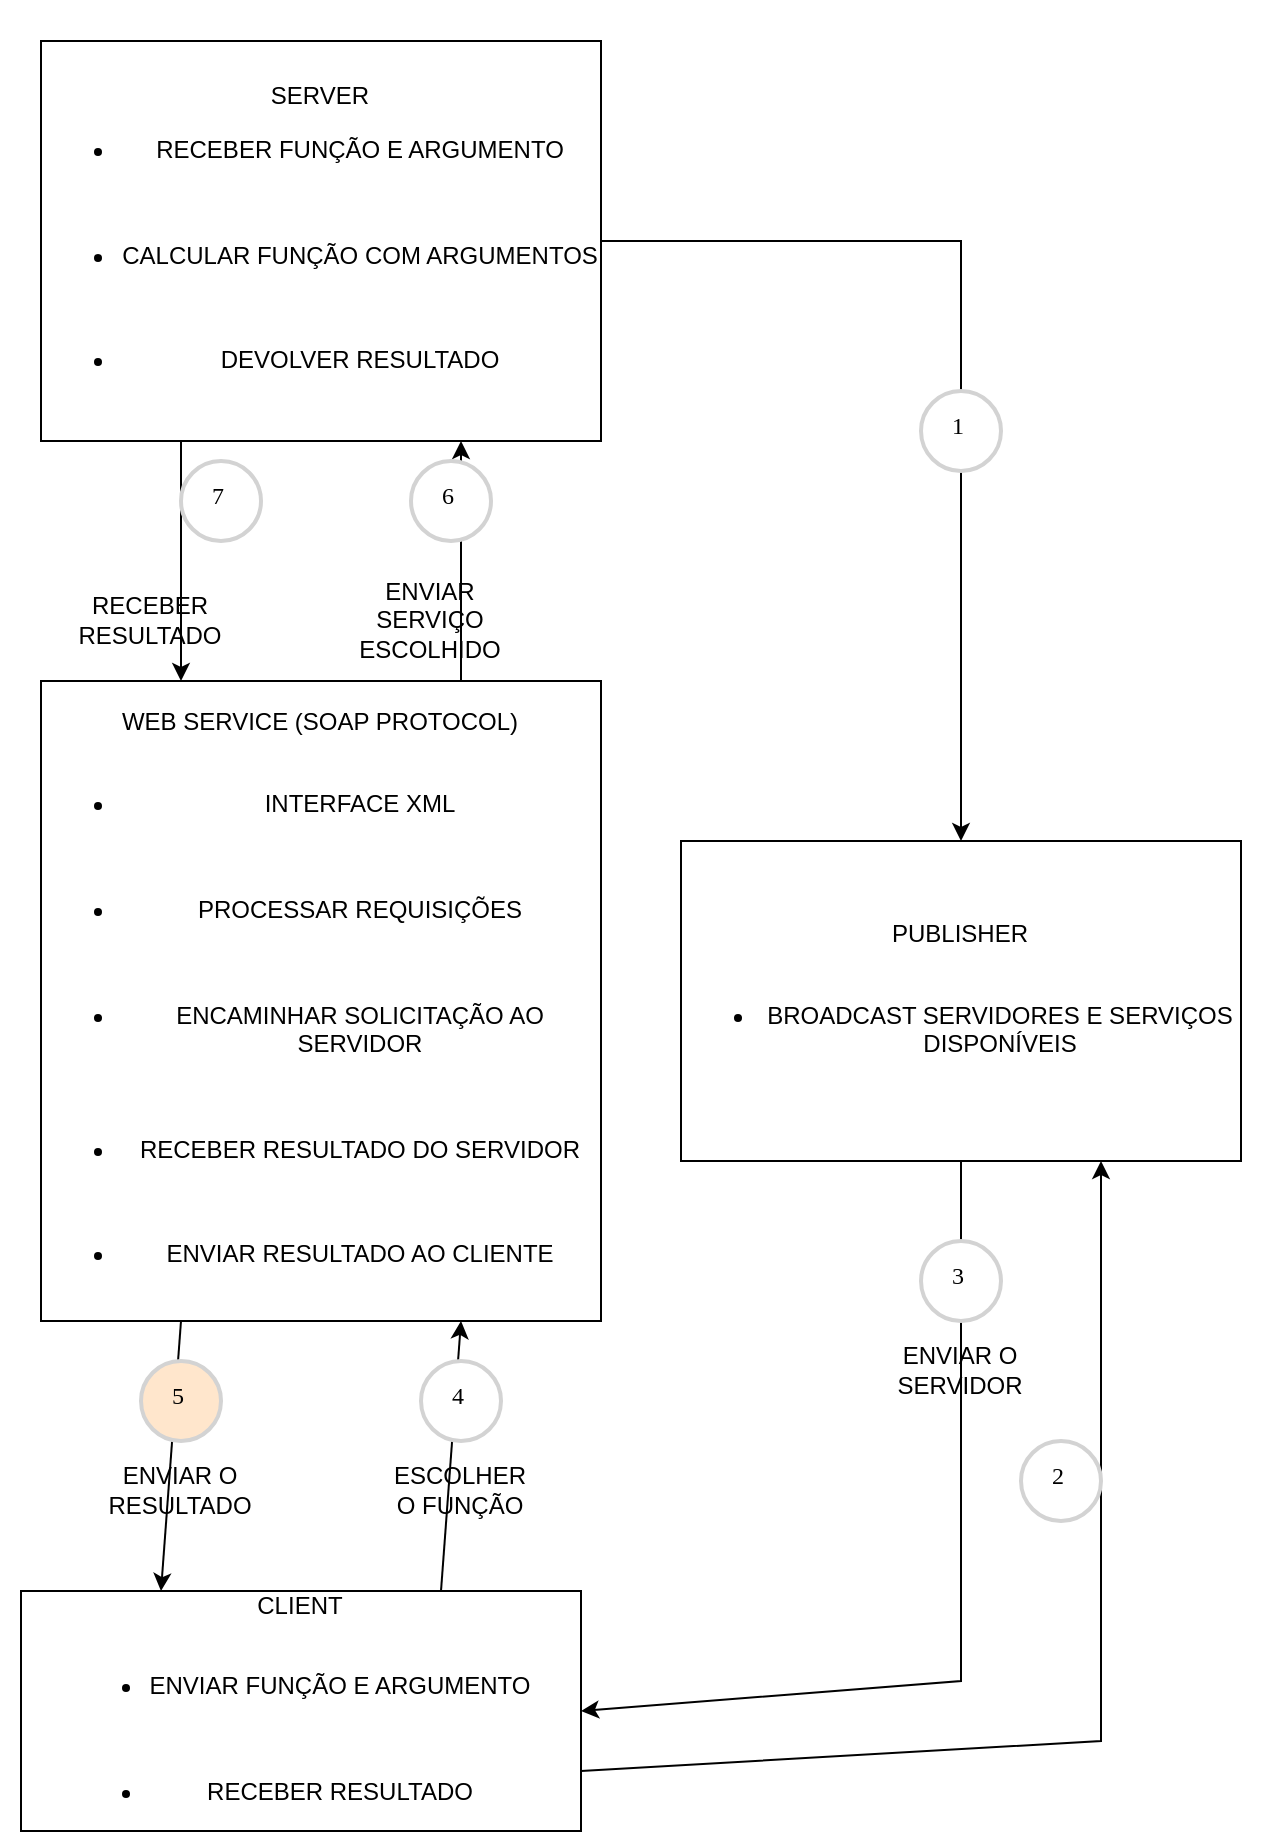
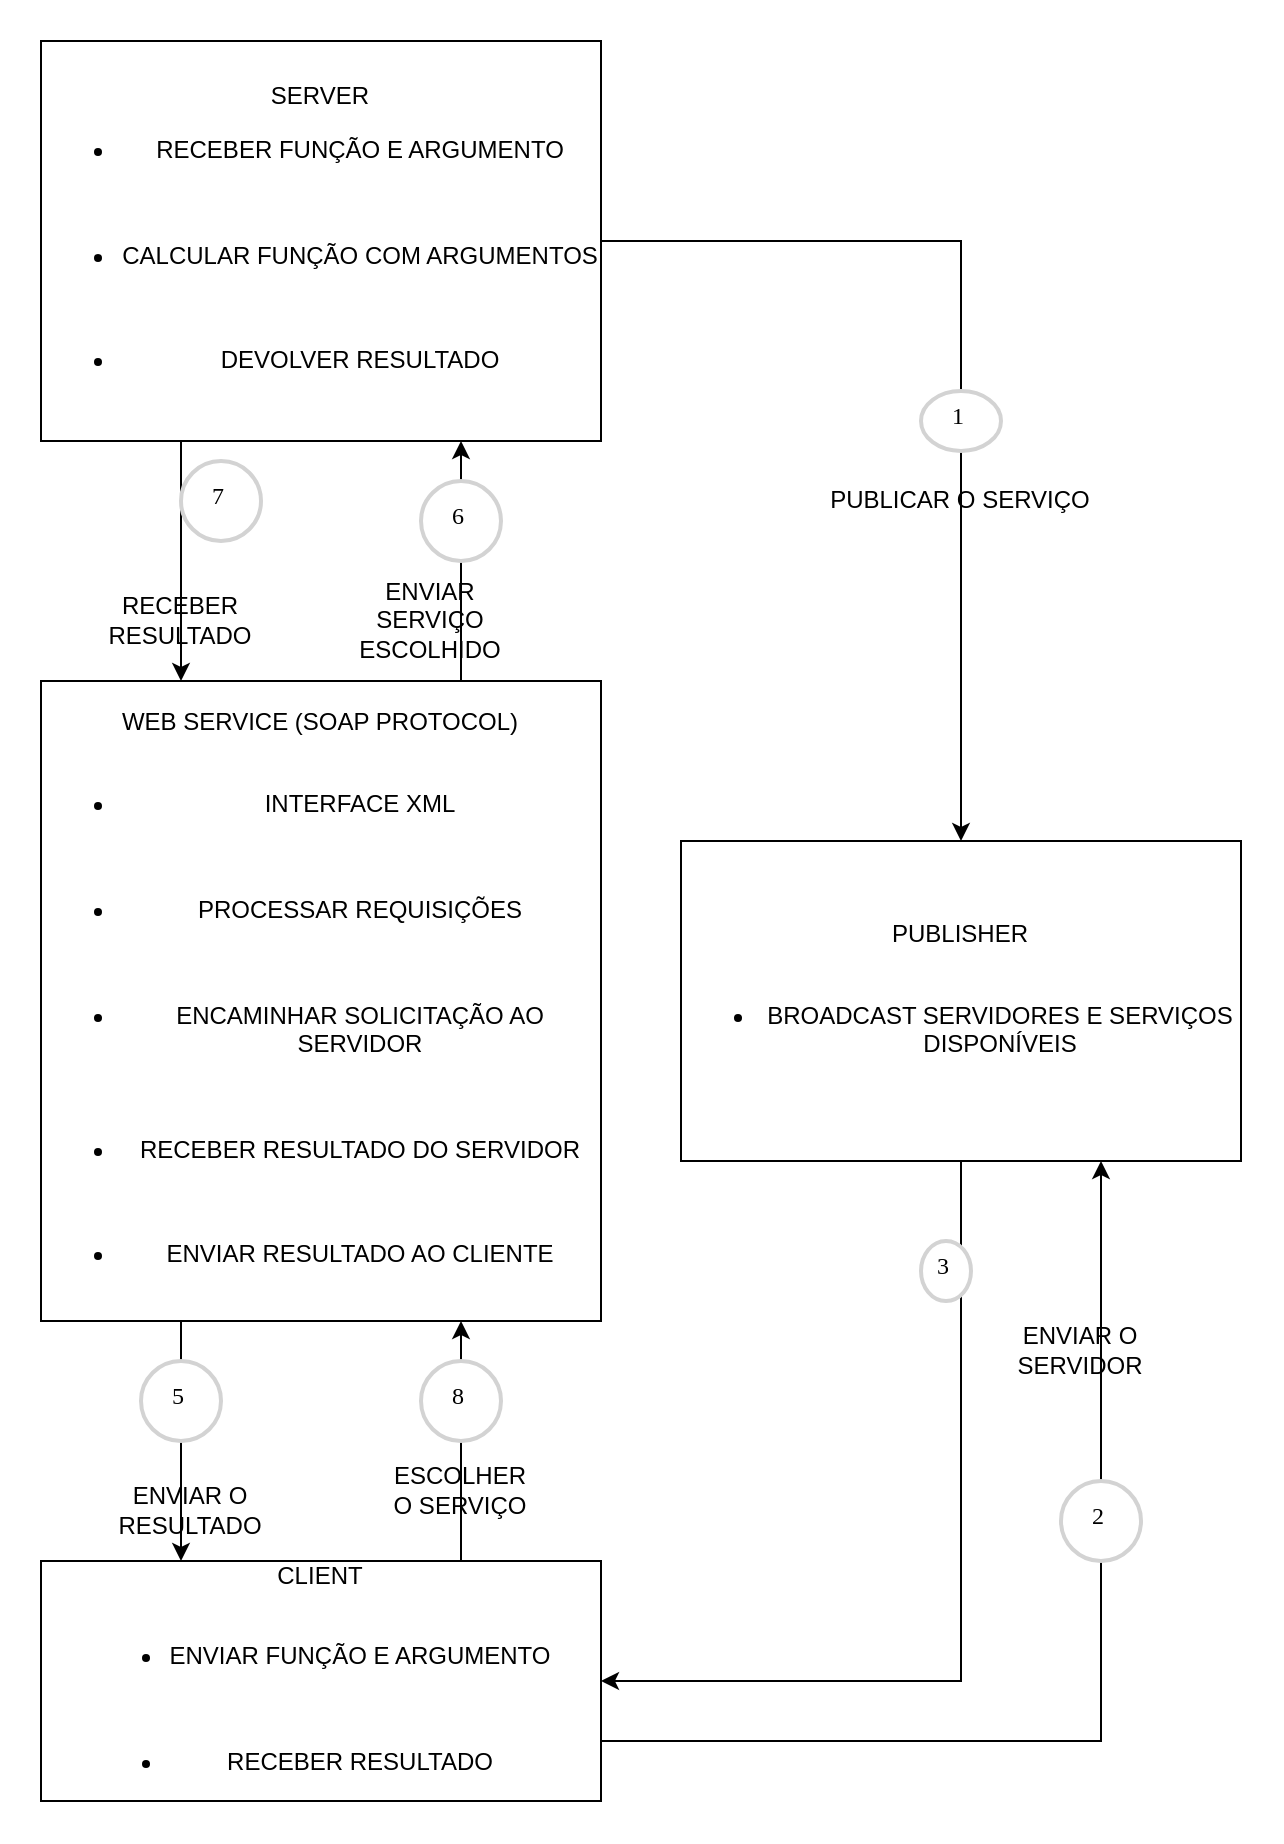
(961, 431) -> (961, 421)
(451, 501) -> (461, 521)
none -> (961, 501)
(151, 621) -> (181, 621)
(961, 1281) -> (946, 1271)
(961, 1371) -> (1081, 1351)
(459, 1397) -> (459, 1397)
(181, 1401) -> (181, 1401)
(1061, 1481) -> (1101, 1521)
(181, 1491) -> (191, 1511)
(461, 1491) -> (461, 1491)
(301, 1711) -> (321, 1681)
